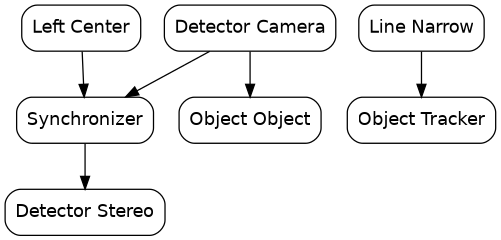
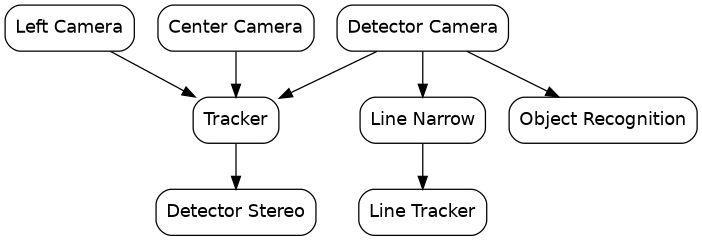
(81, 28) -> (70, 28)
none -> (236, 28)
none -> (423, 68)
(85, 120) -> (236, 120)
(250, 120) -> (603, 120)
(421, 120) -> (423, 212)
